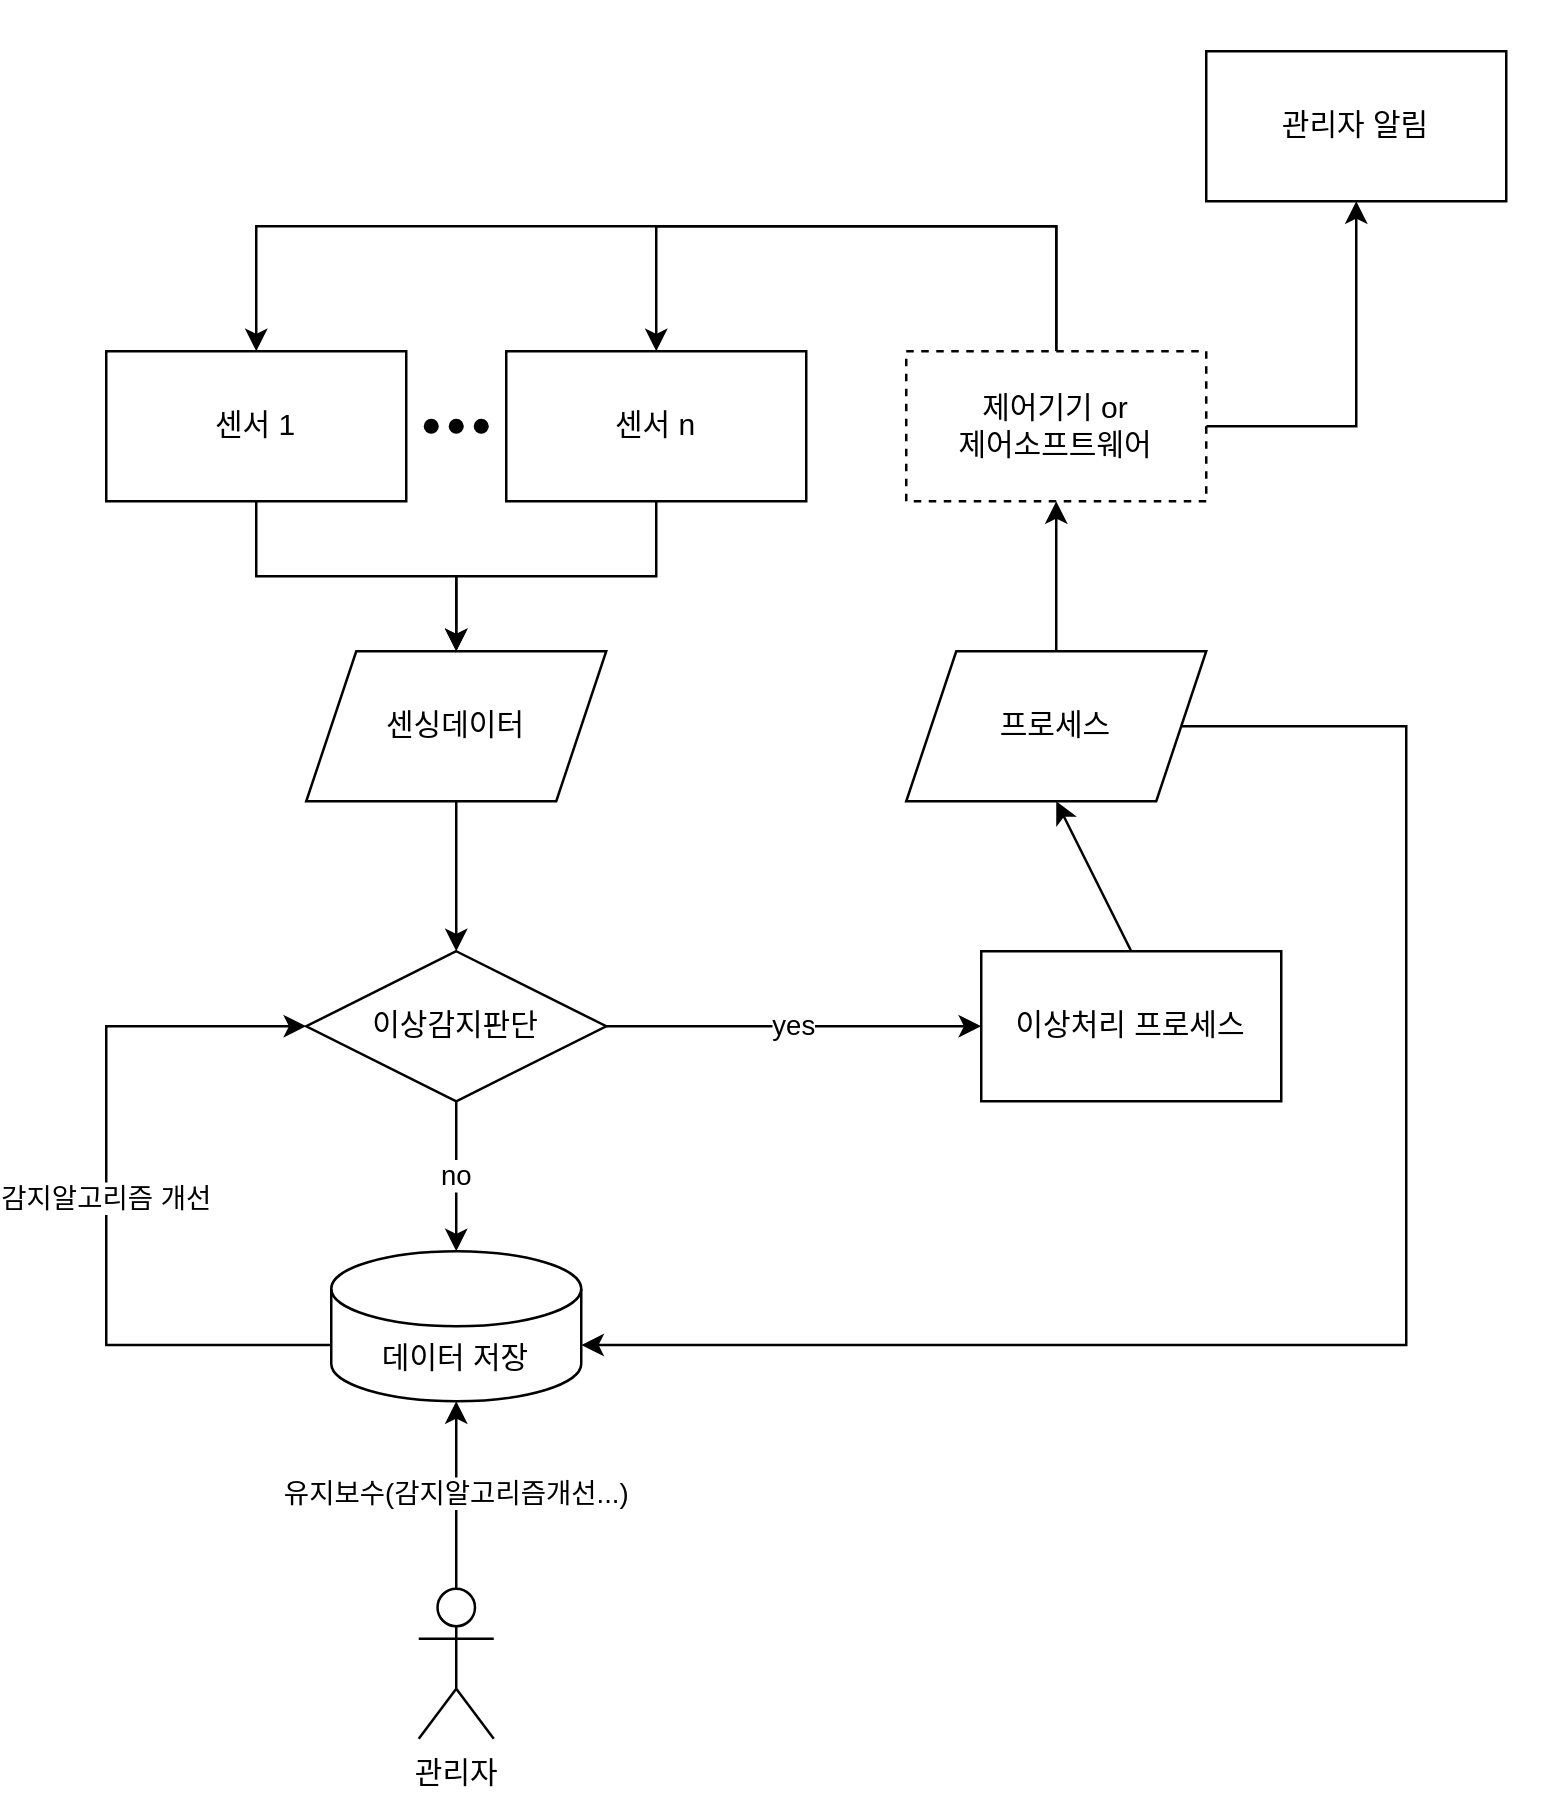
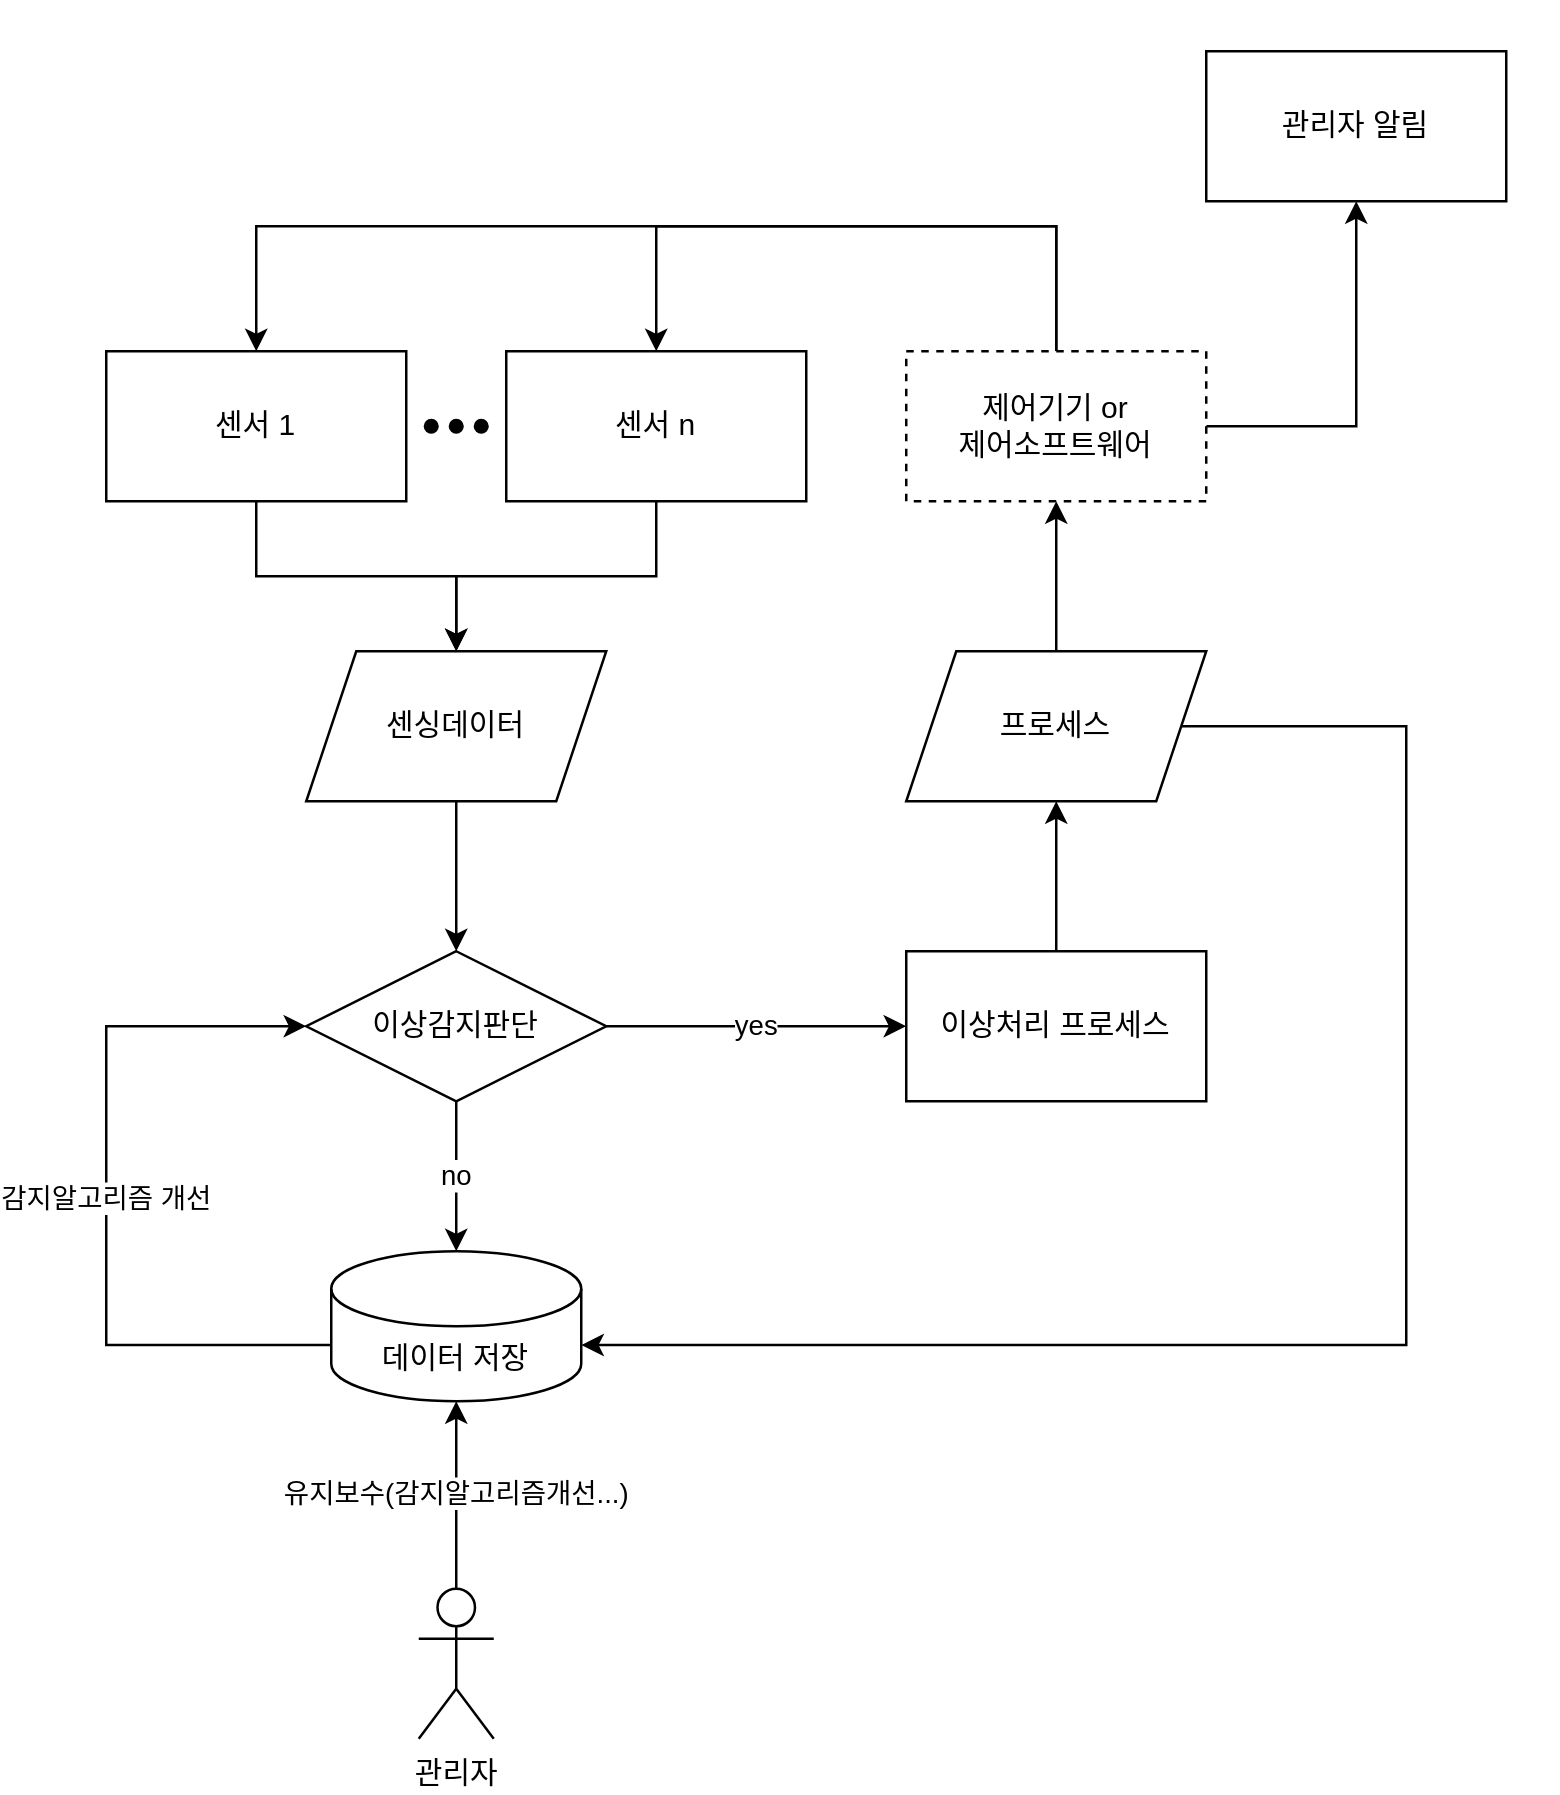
(1131, 1026) -> (1056, 1026)
